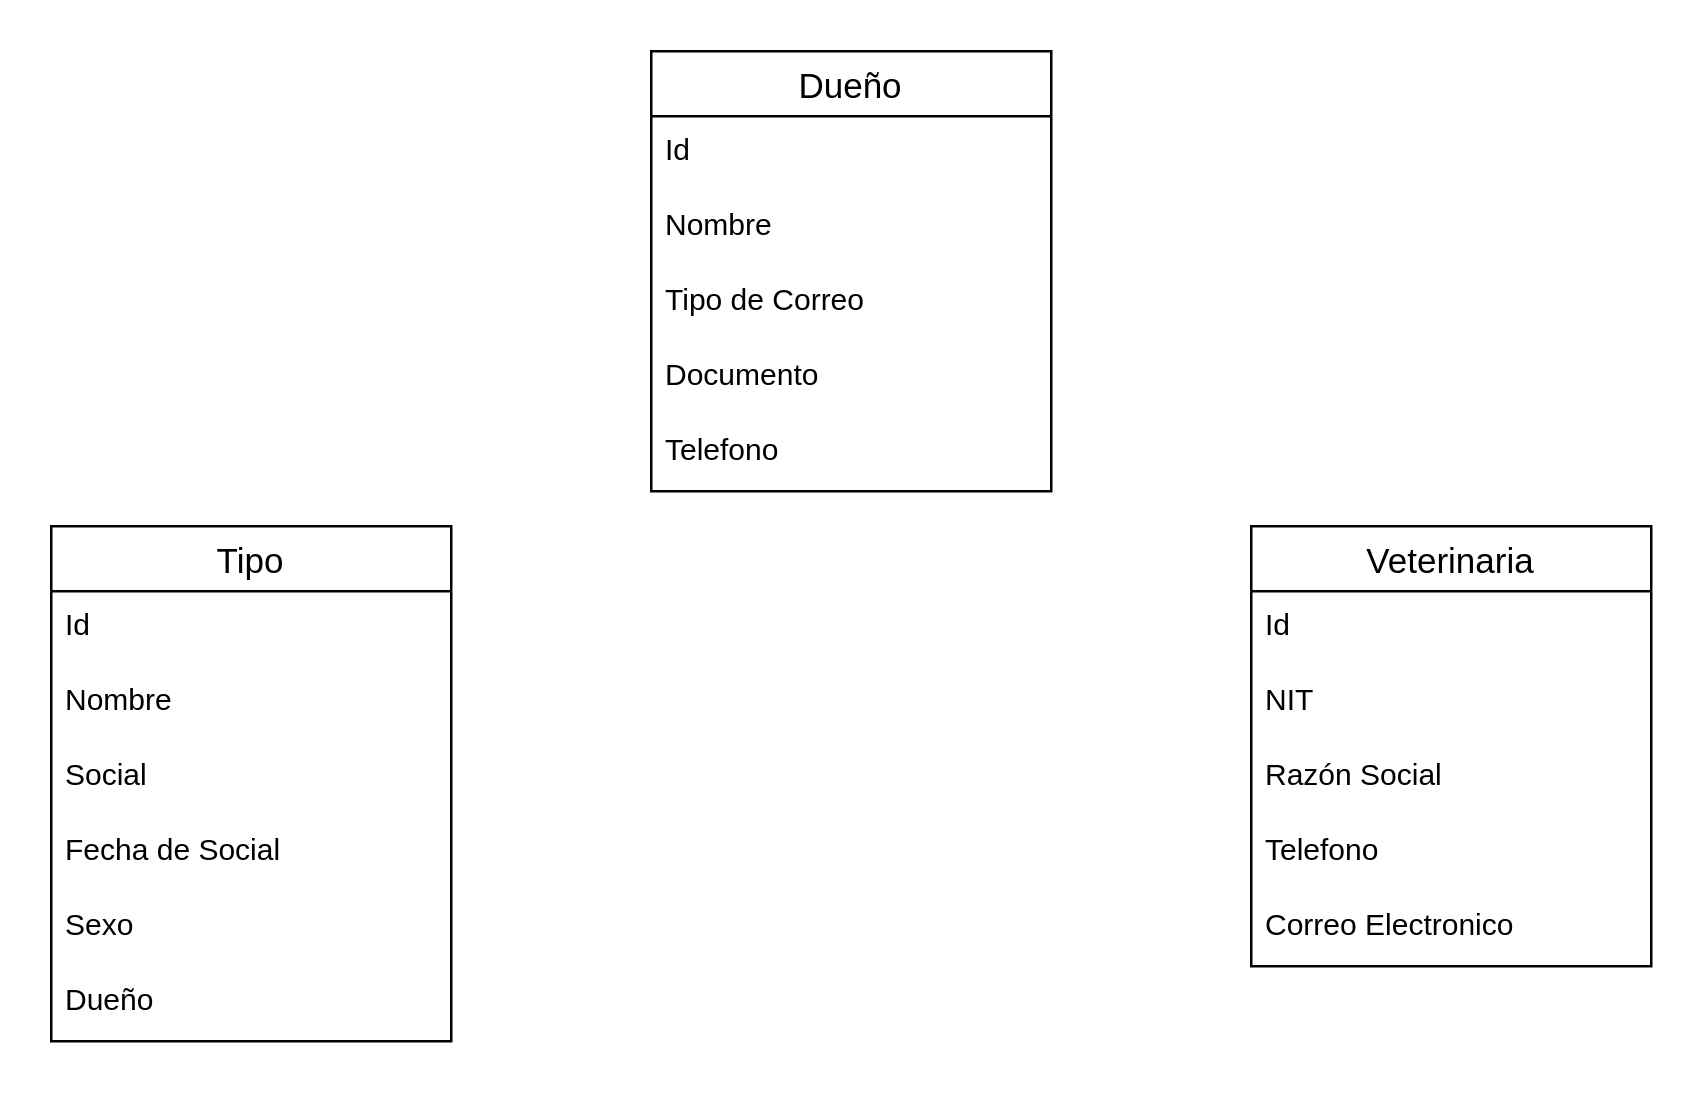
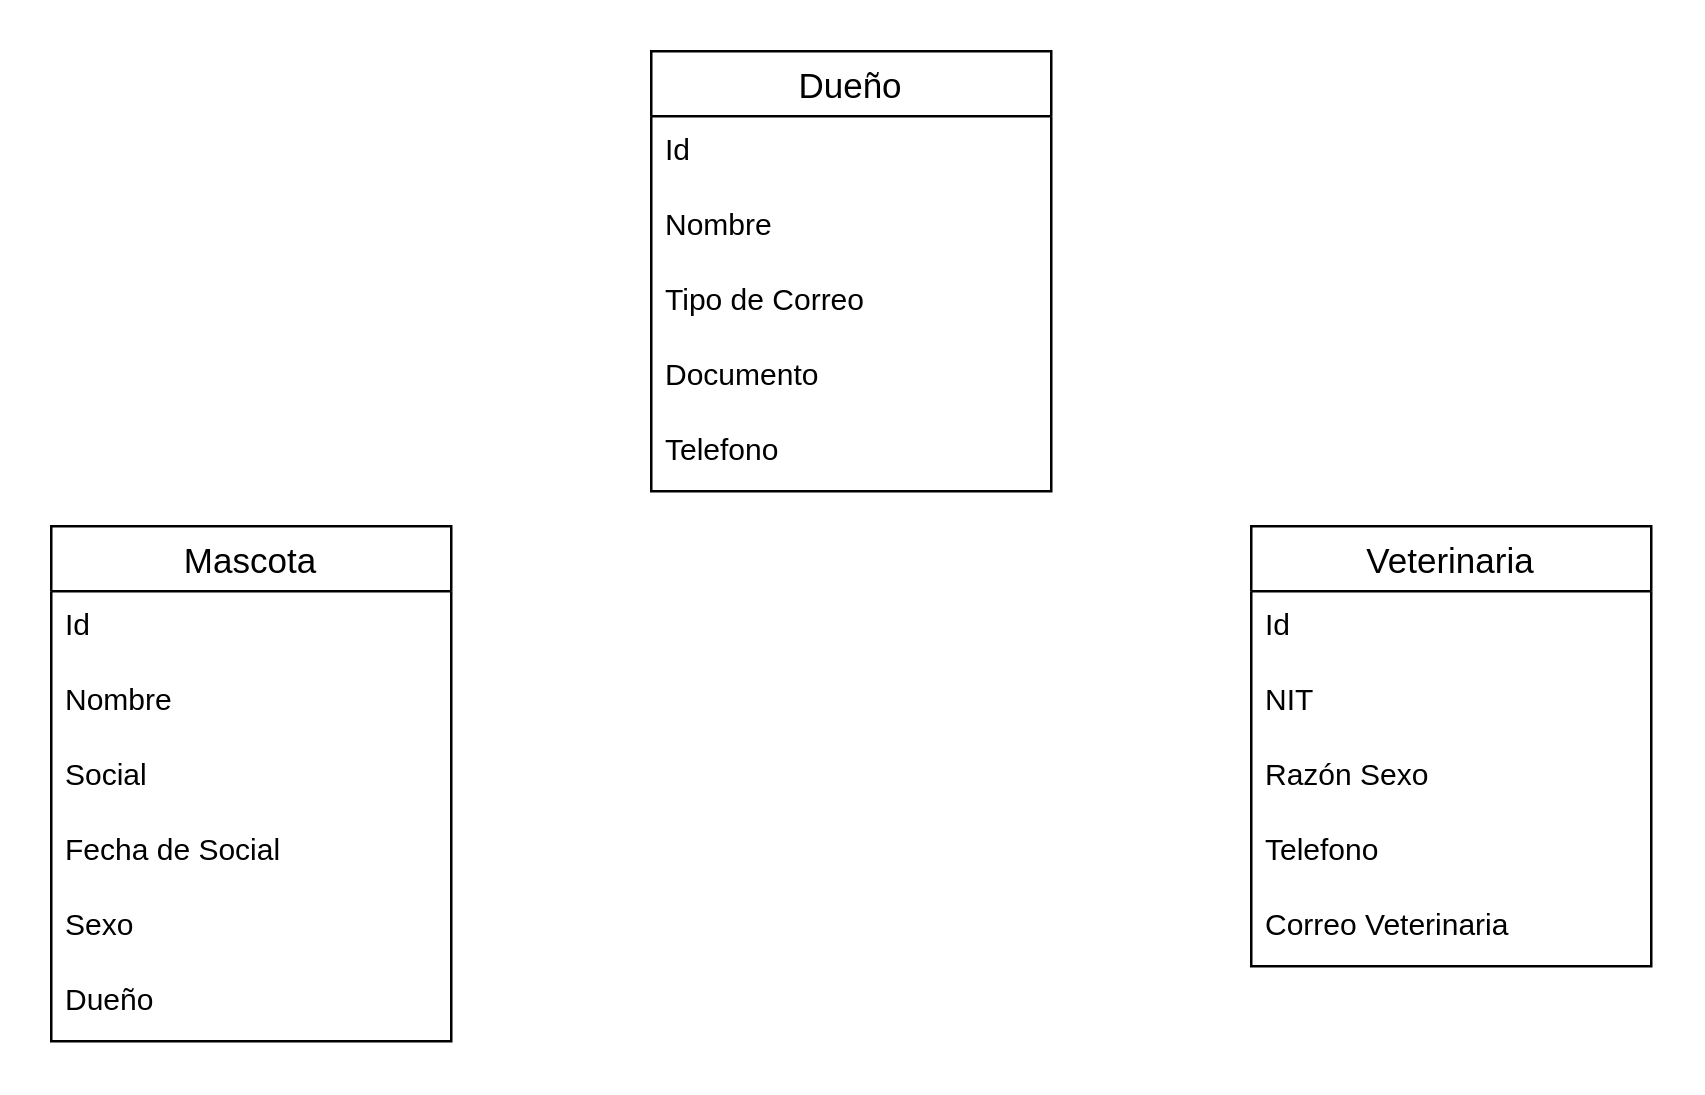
(250, 561) -> (250, 561)
(1354, 775) -> (1345, 775)
(1405, 925) -> (1405, 925)
